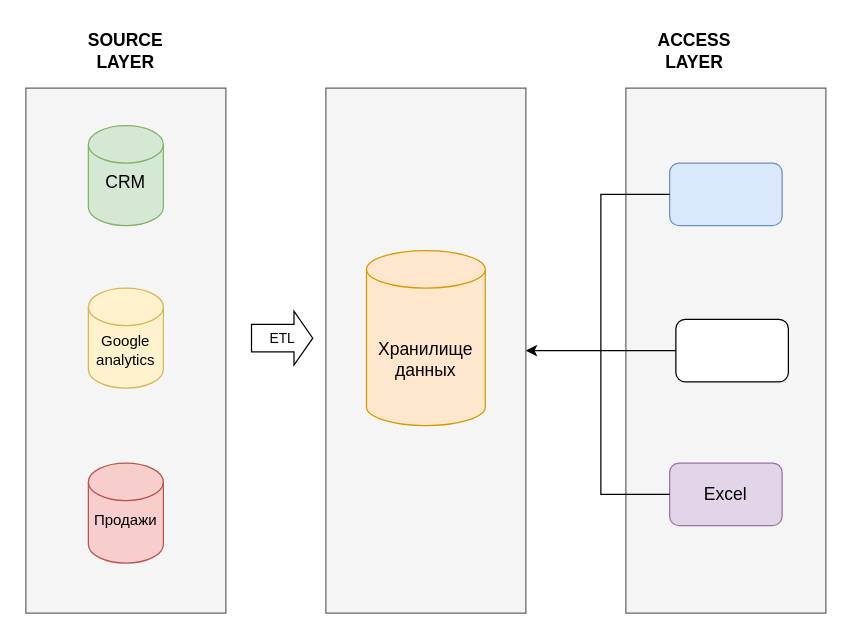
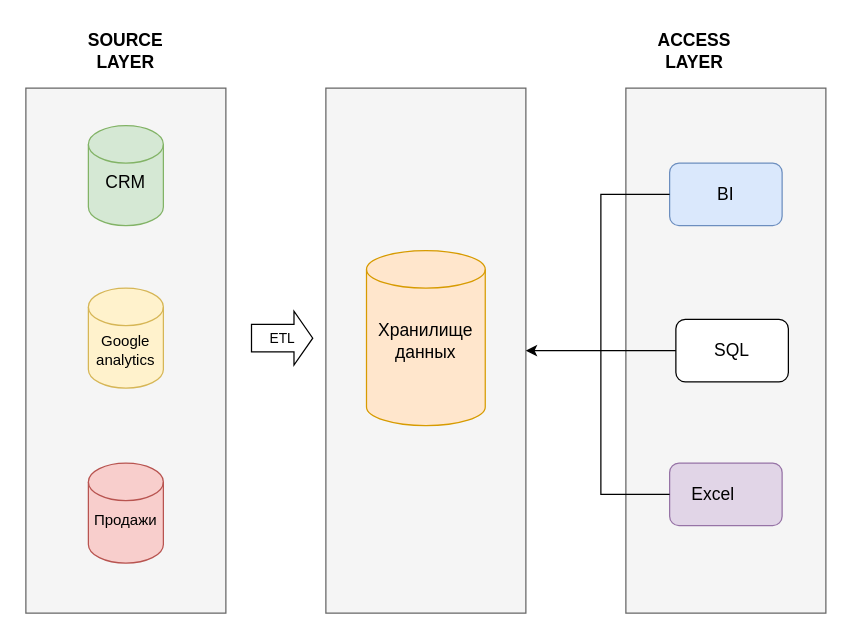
none -> (726, 194)
none -> (732, 351)
(426, 359) -> (426, 341)
(726, 494) -> (713, 494)
